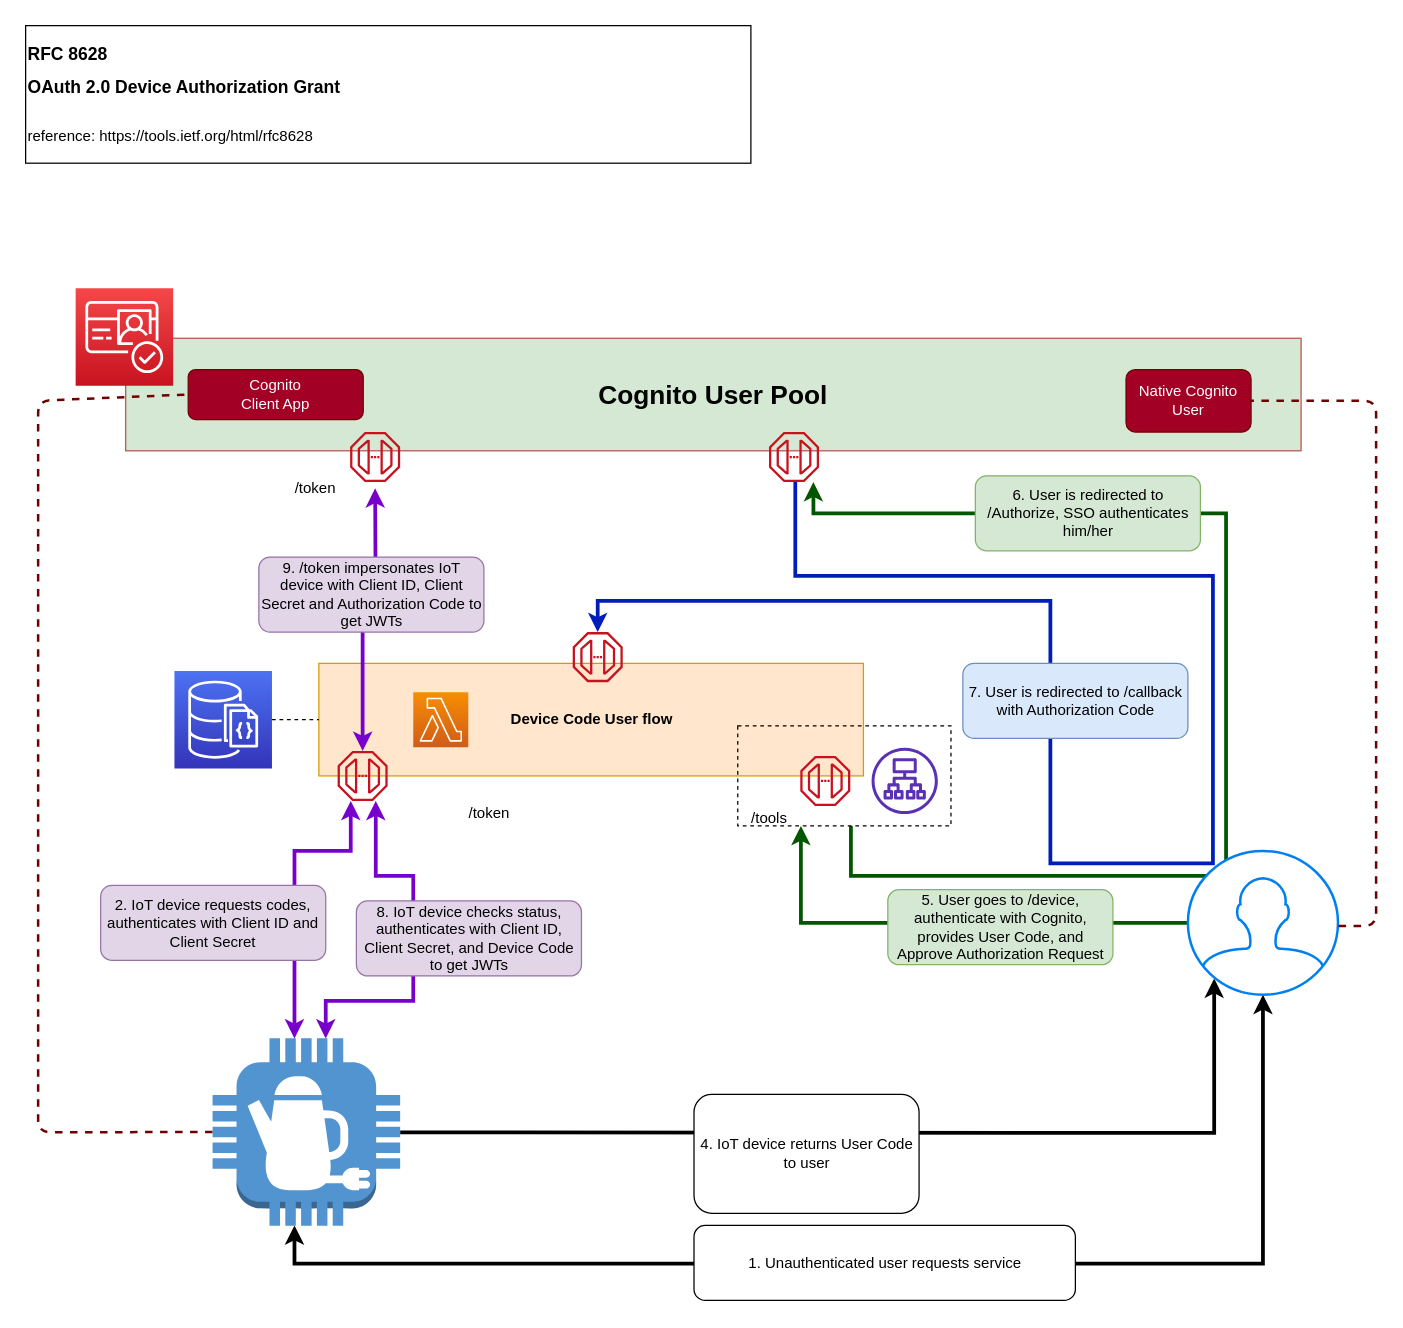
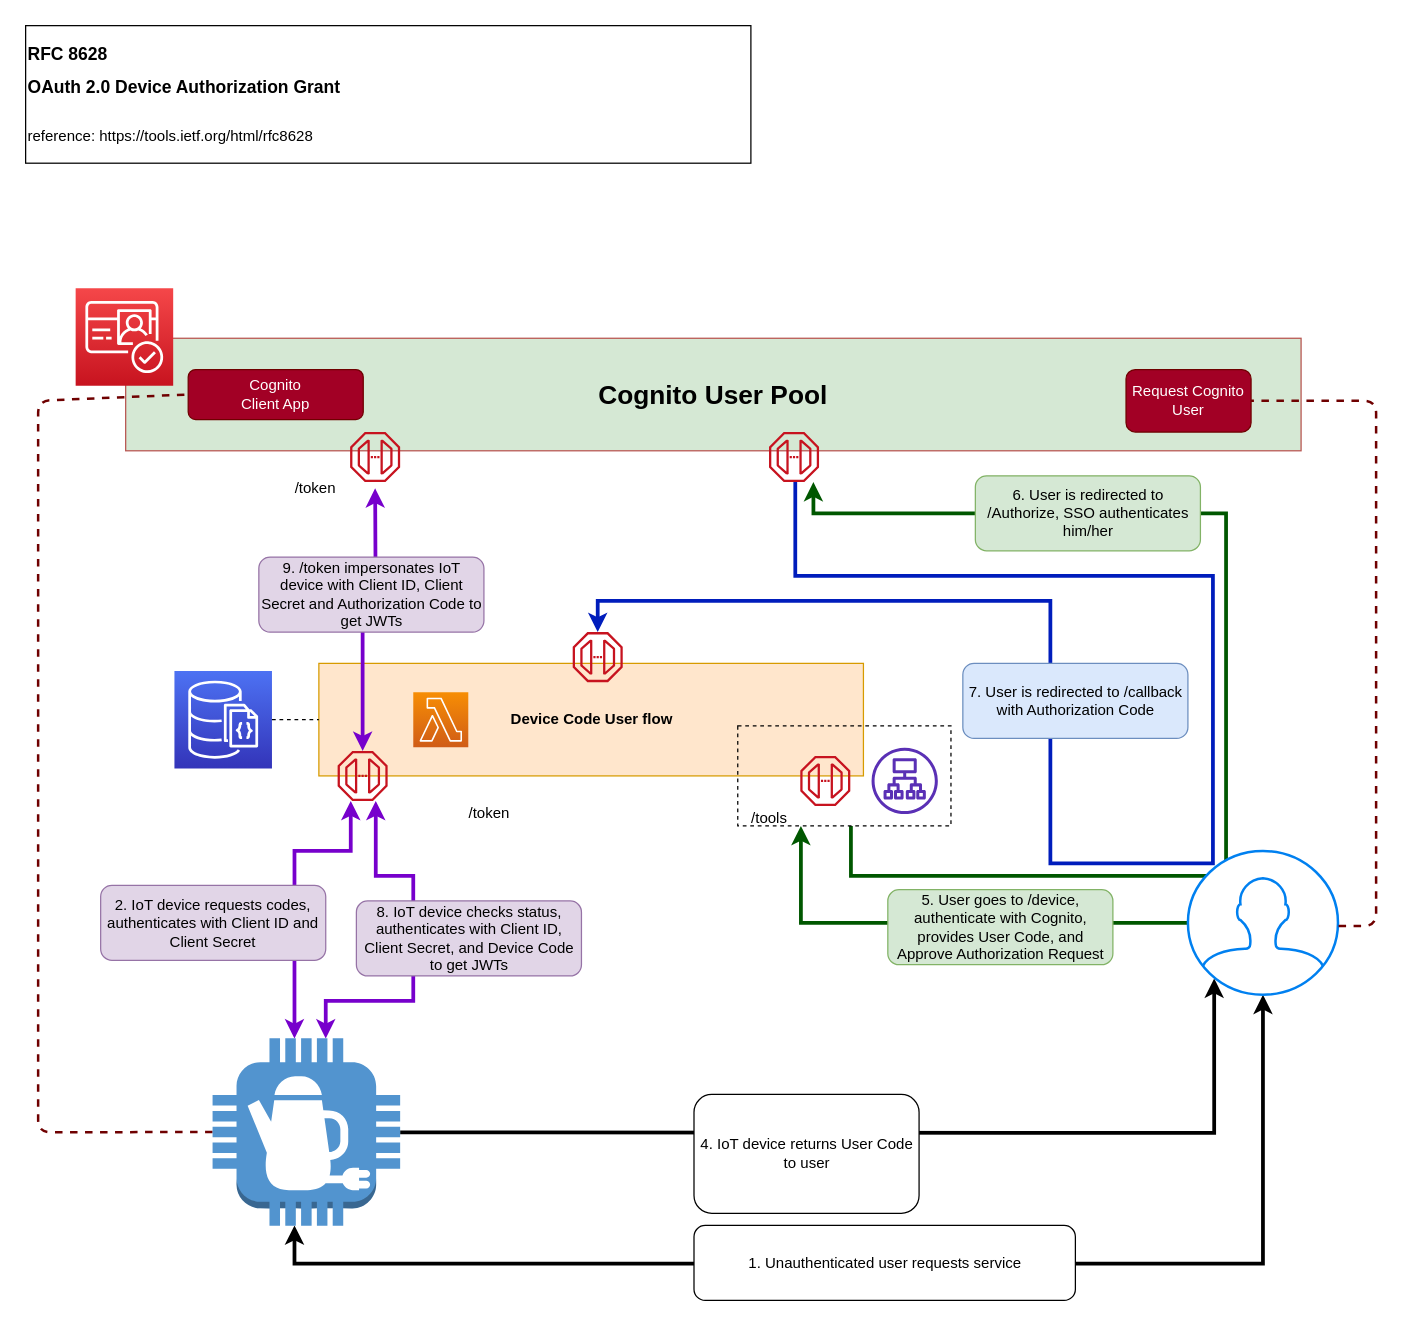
(1188, 401) -> (1188, 401)
